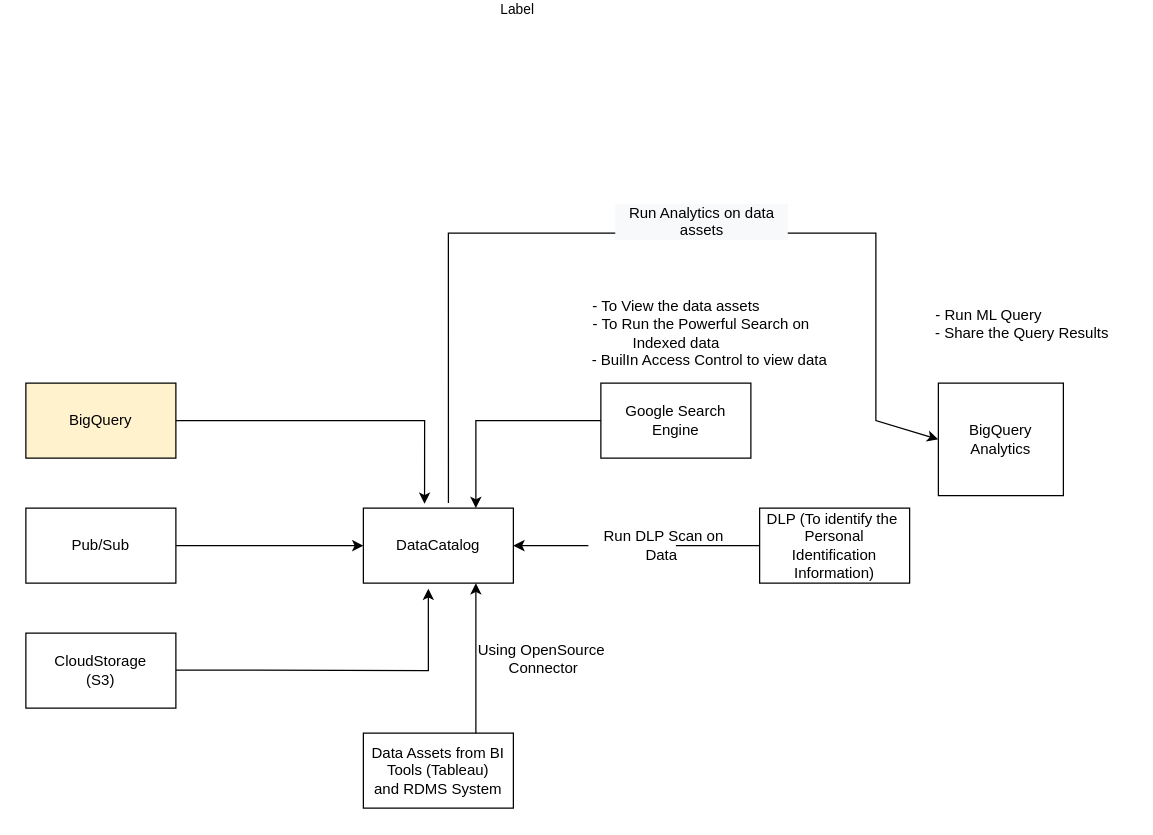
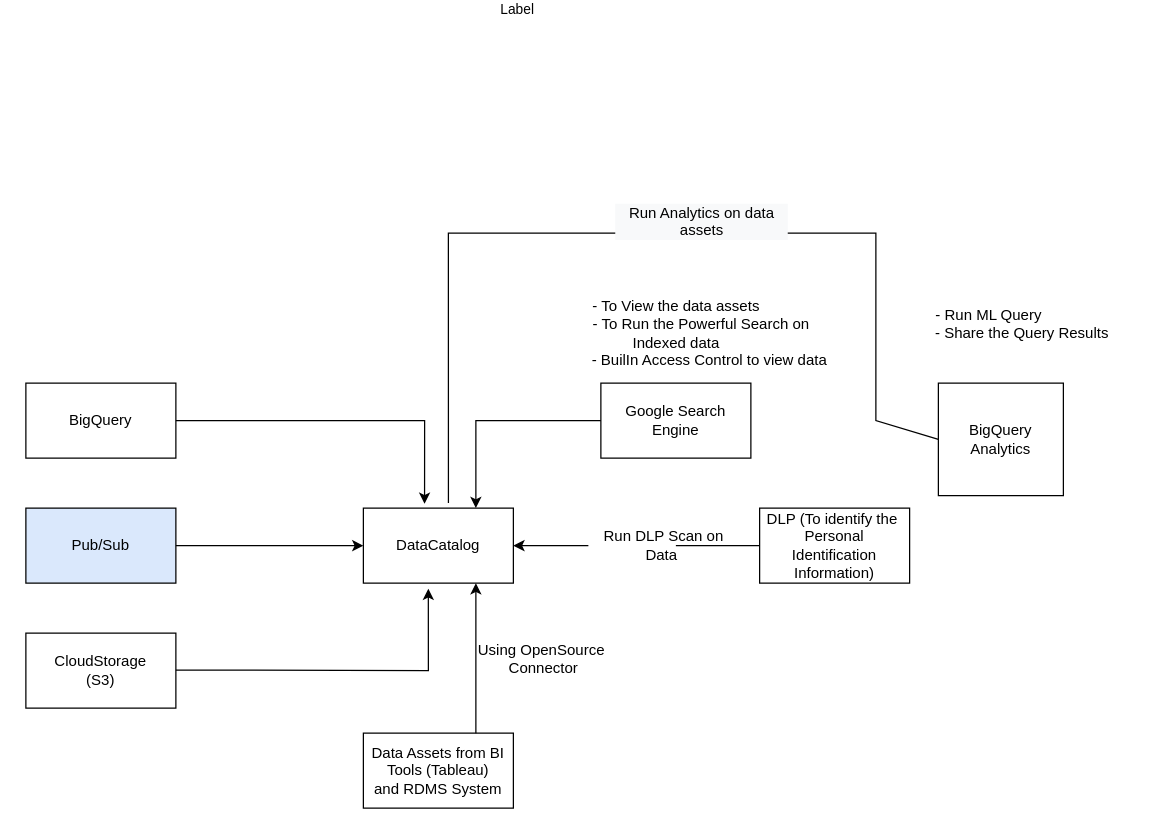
(101, 421) -> (101, 421)
(929, 437) -> (931, 437)
(101, 546) -> (101, 546)
